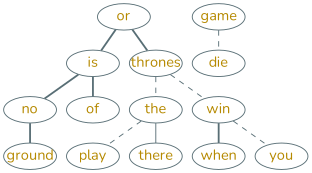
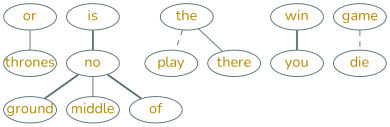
(108, 40) -> none
(140, 40) -> (30, 40)
(93, 87) -> (124, 87)
(156, 87) -> none
(187, 87) -> none
none -> (93, 110)
(250, 133) -> (297, 40)
(219, 156) -> none
